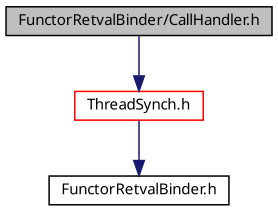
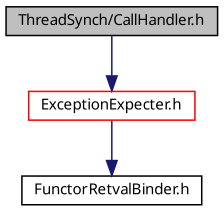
(139, 21) -> (112, 21)
(139, 106) -> (112, 106)
